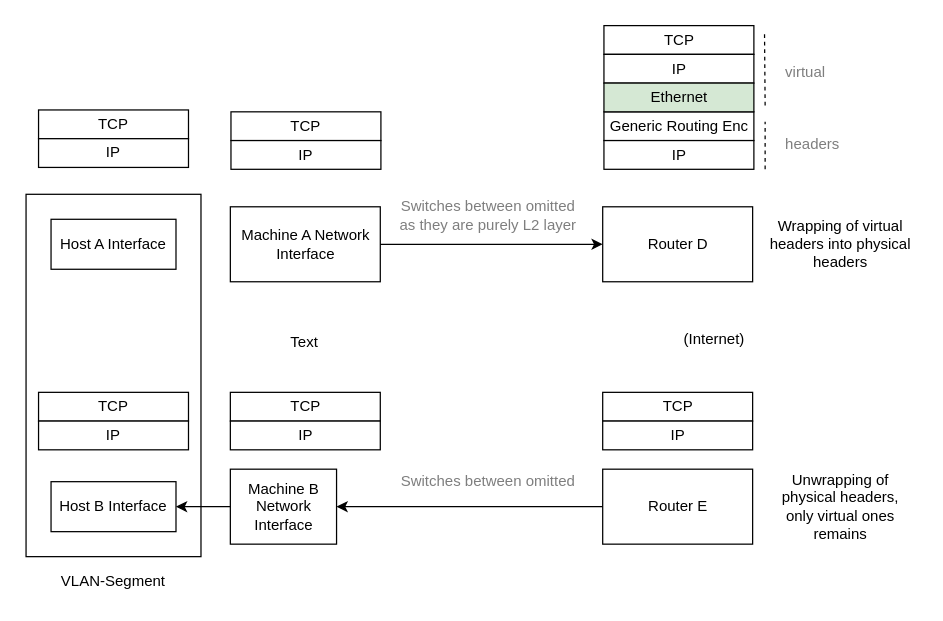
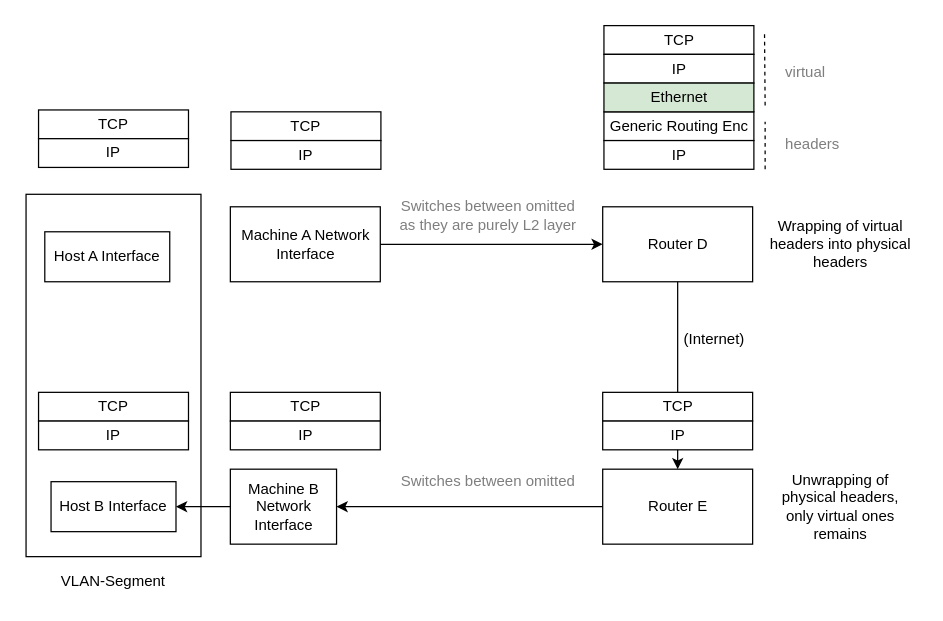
(113, 244) -> (107, 257)
none -> (678, 337)
(308, 339) -> none
